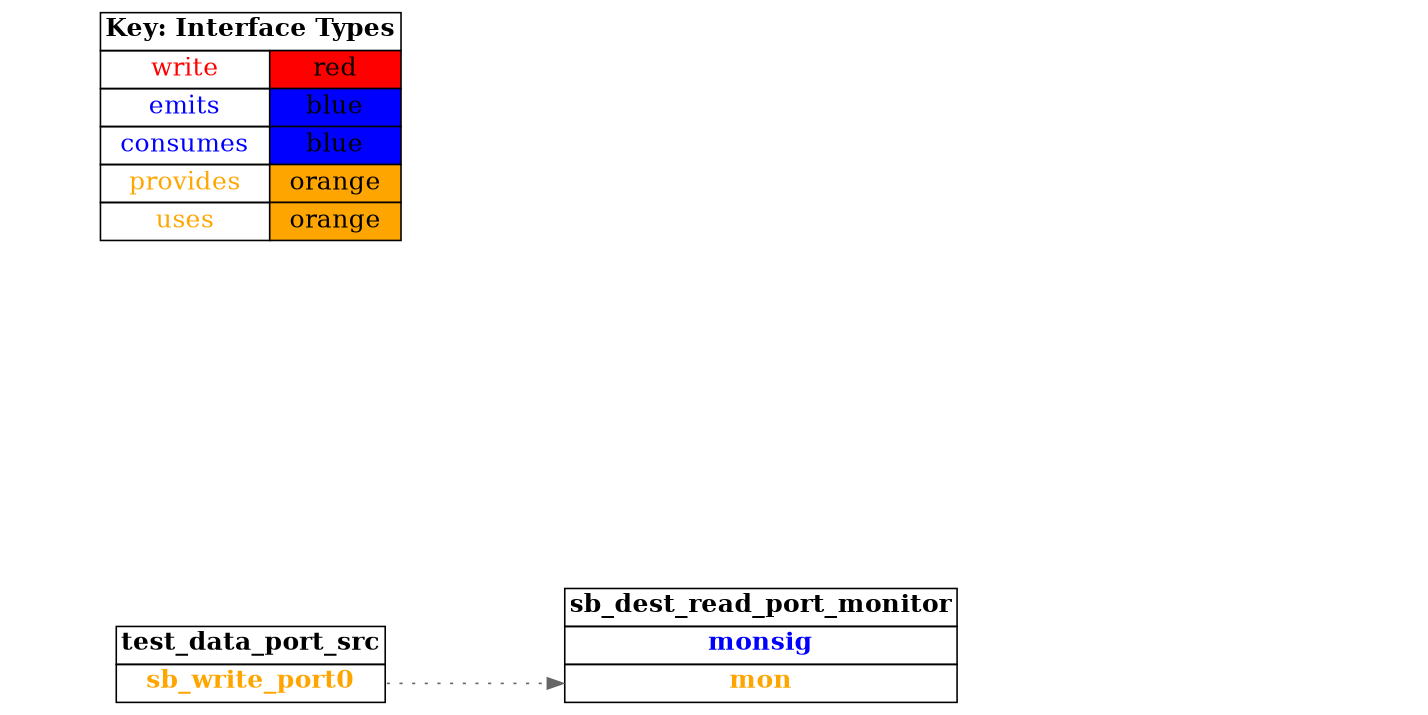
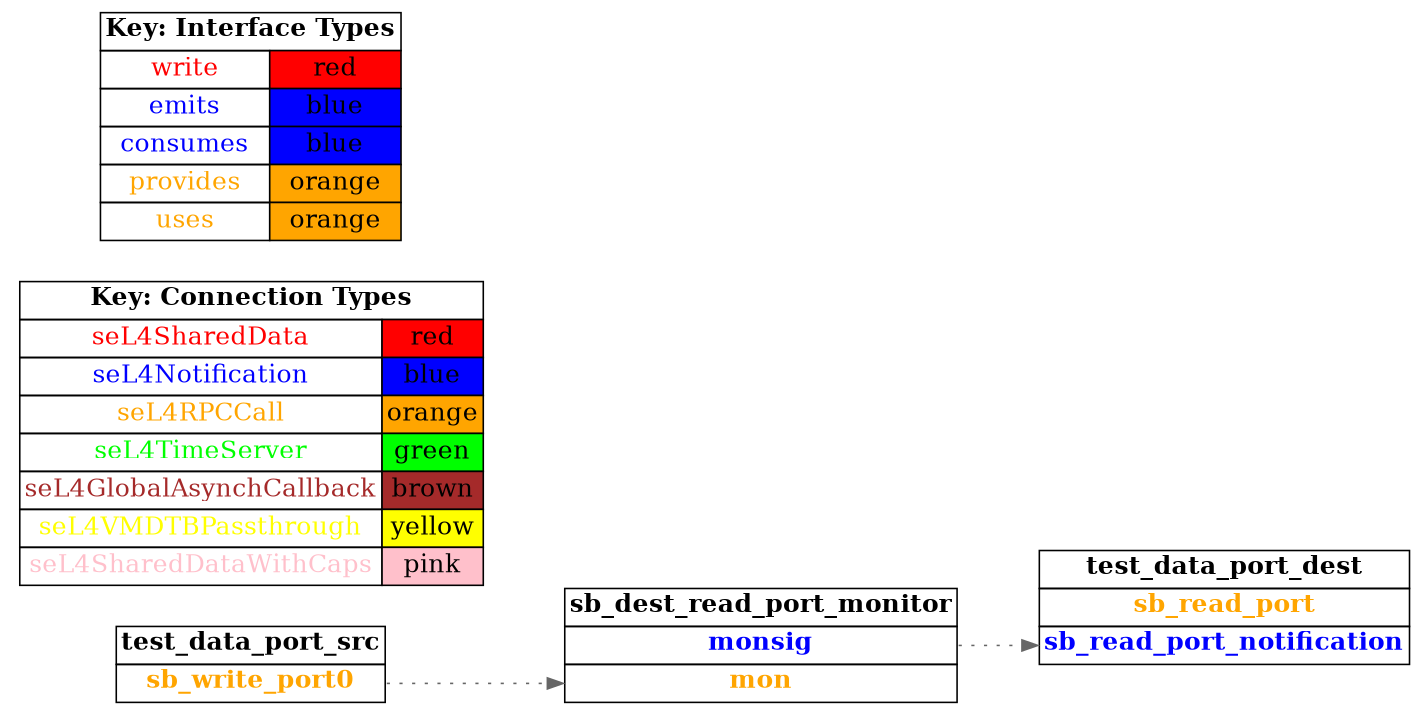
none -> (251, 433)
none -> (1224, 607)
